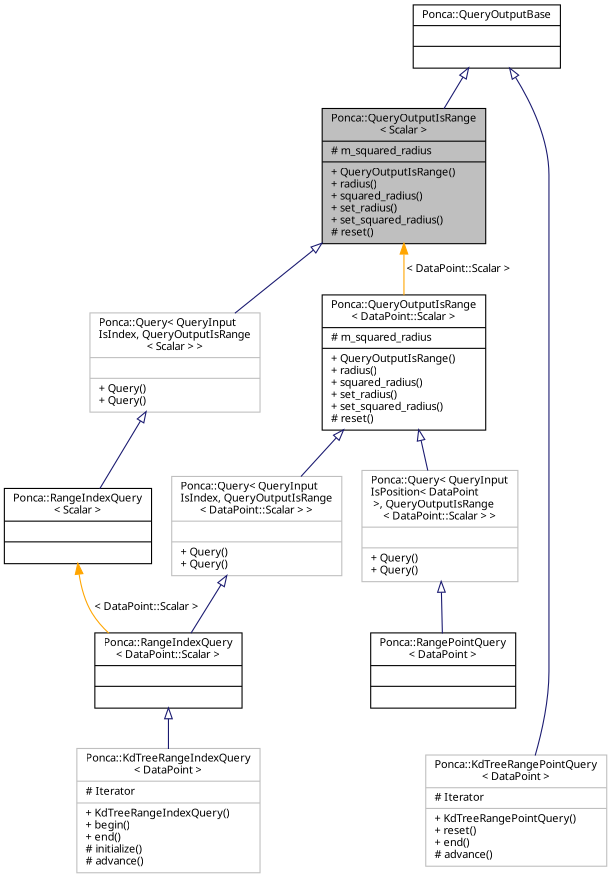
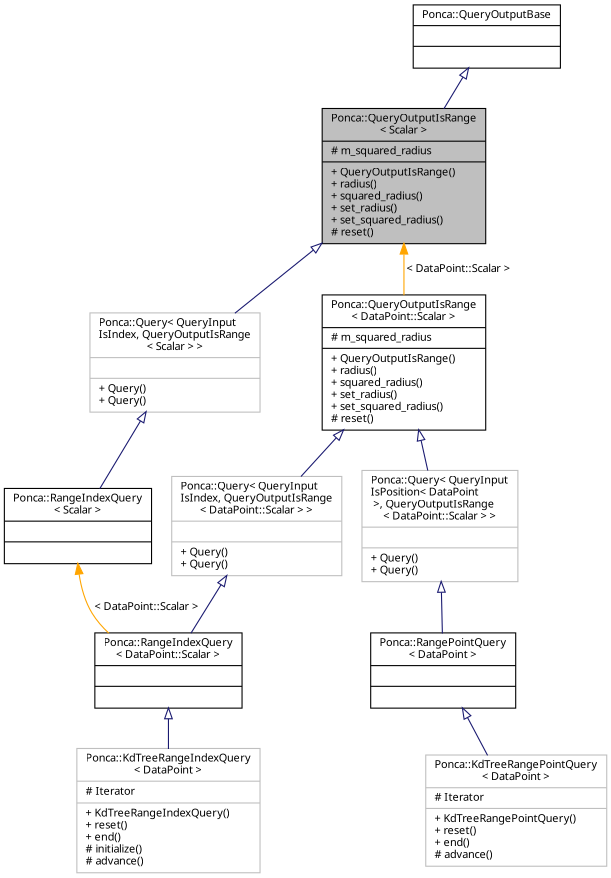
(549, 414) -> (478, 737)
(108, 825) -> (107, 825)
